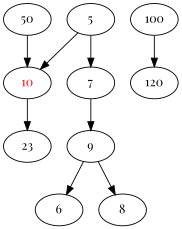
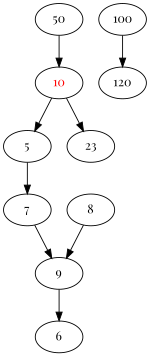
(62, 48) -> (45, 111)
(105, 174) -> (77, 238)
